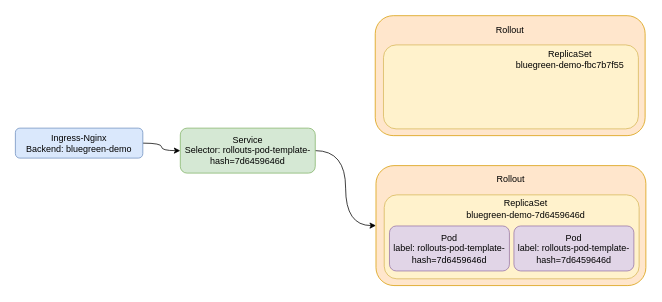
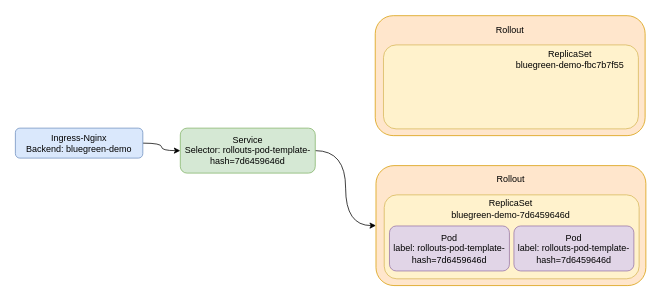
(526, 209) -> (511, 209)
